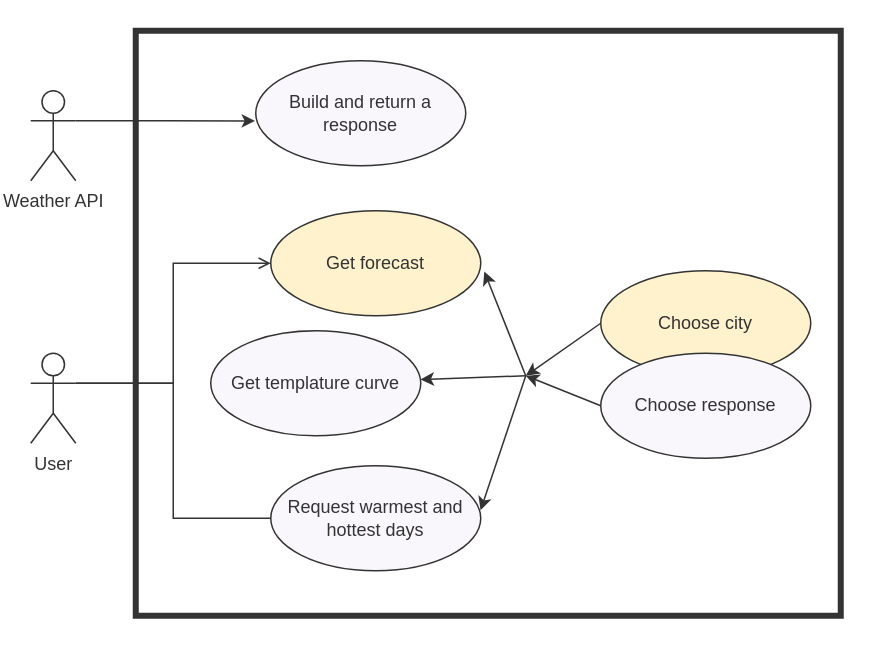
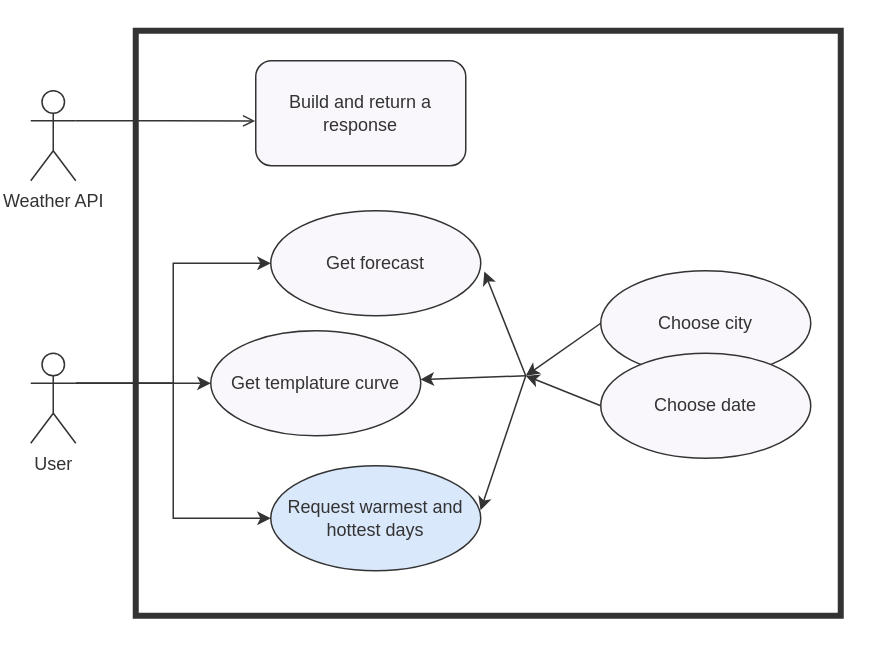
(361, 113) -> (361, 113)
(243, 121) -> (245, 121)
(261, 263) -> (259, 263)
(376, 263) -> (376, 263)
(706, 323) -> (706, 323)
none -> (188, 383)
(706, 406) -> (706, 406)
(263, 518) -> (259, 518)
(376, 518) -> (376, 518)
